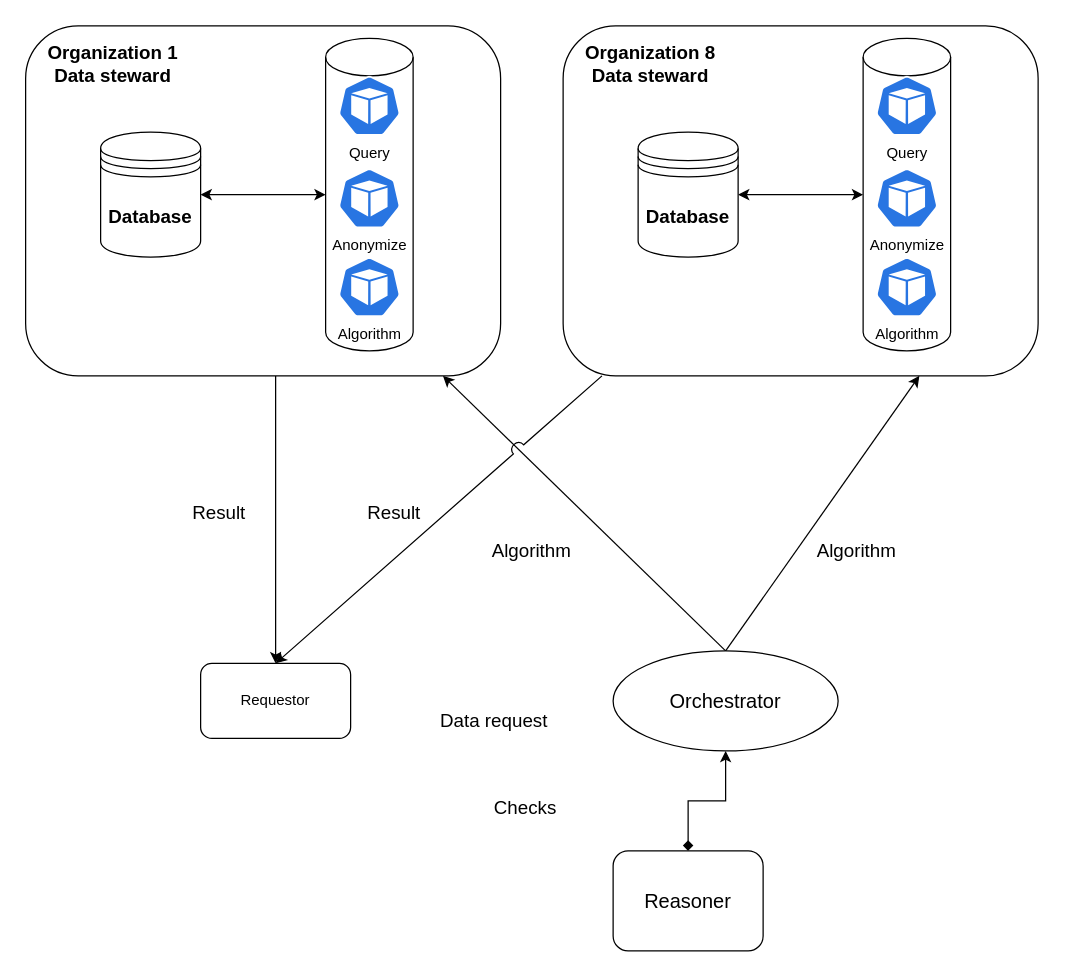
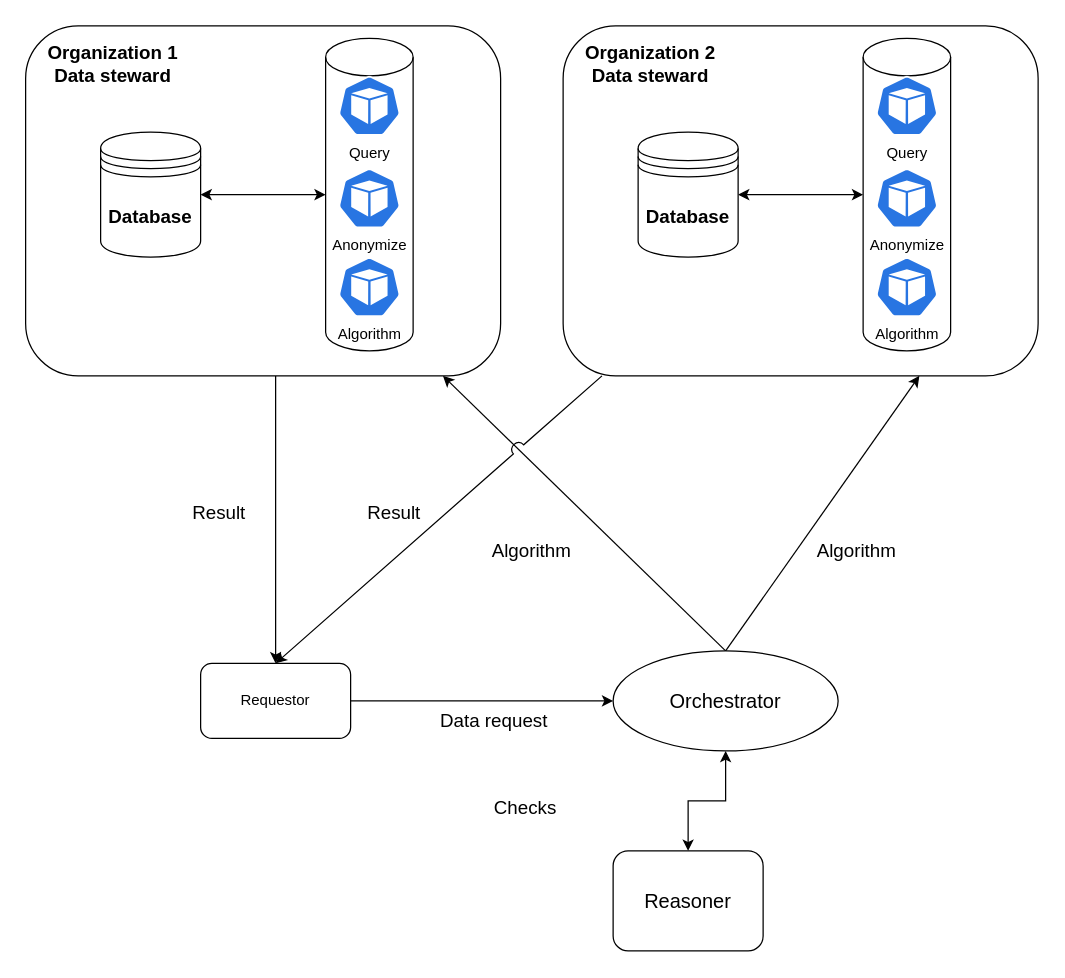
(651, 63) -> (651, 63)
none -> (478, 701)
(688, 840) -> (688, 841)
